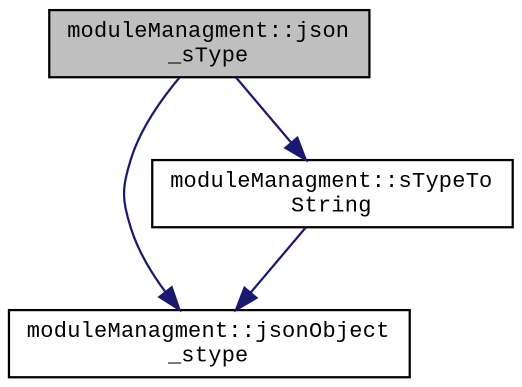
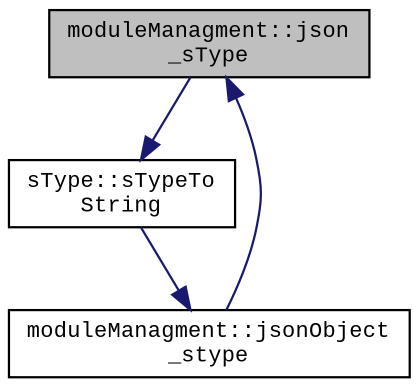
(125, 182) -> (260, 205)
(332, 194) -> (122, 194)
